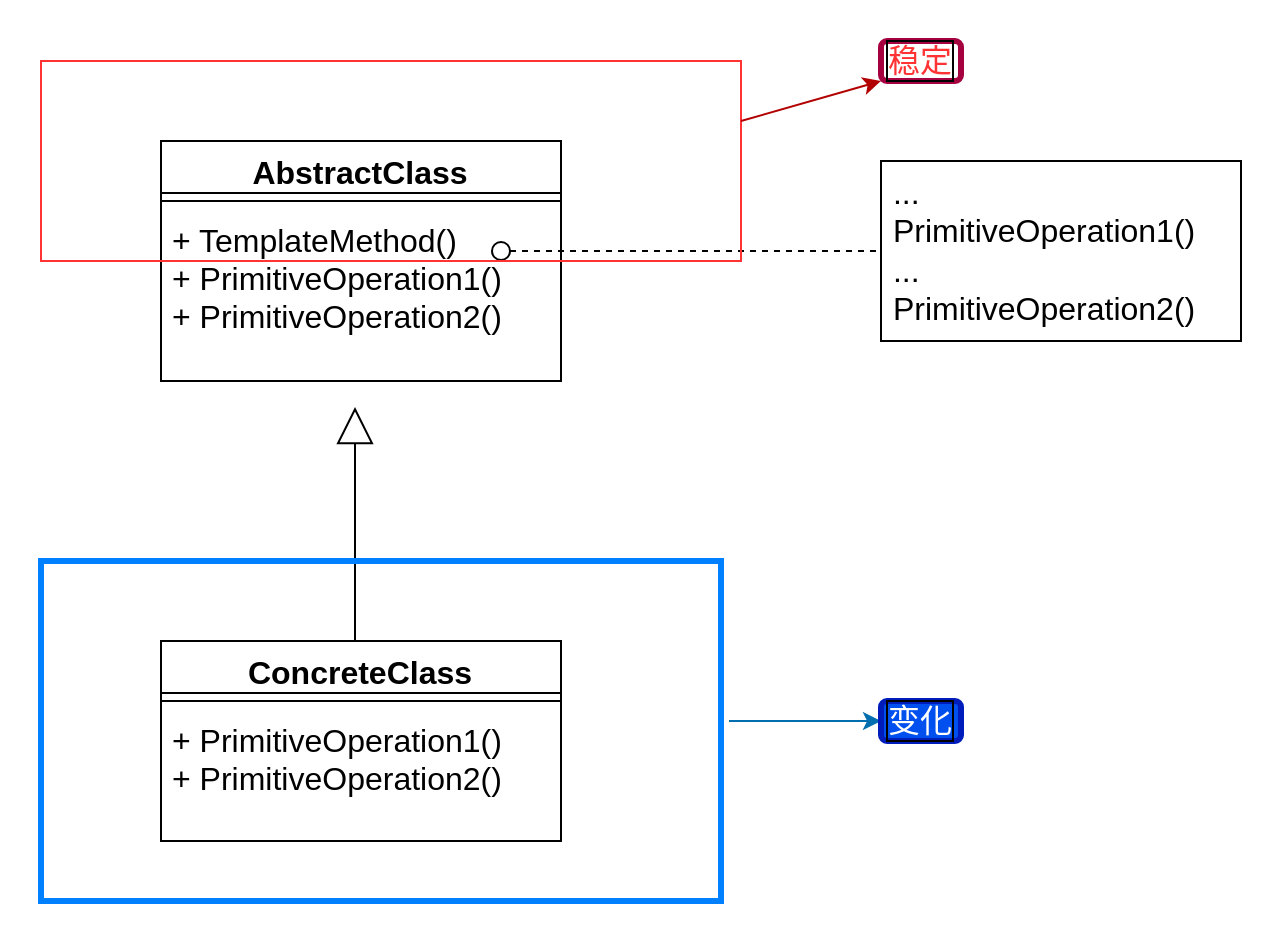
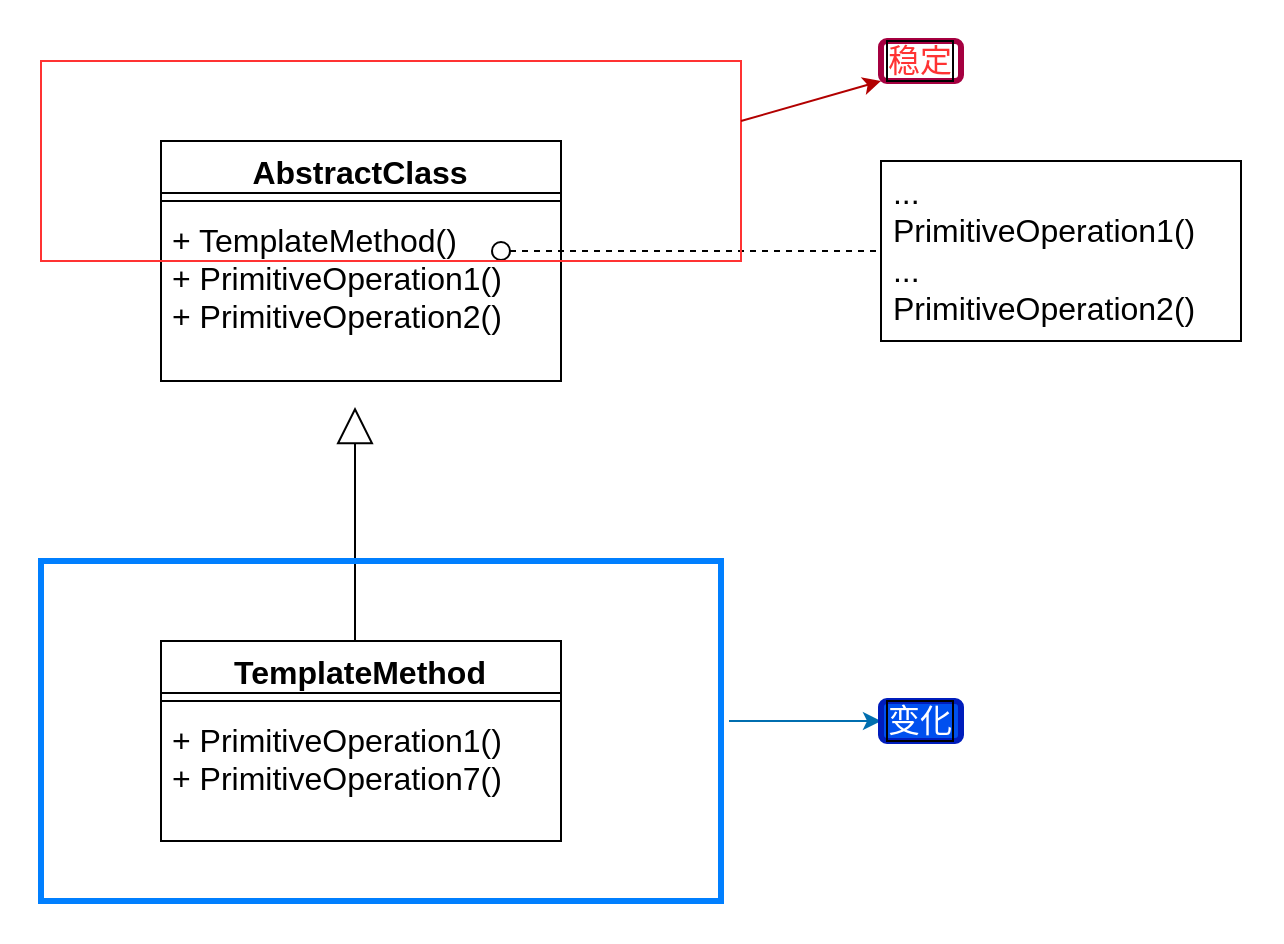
(360, 673) -> (360, 673)
(357, 741) -> (357, 741)
